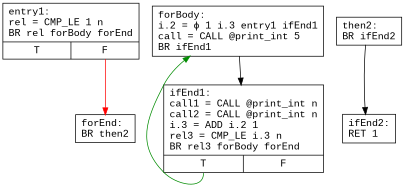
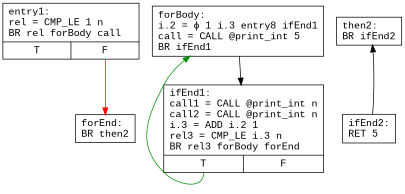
(238, 25) -> (238, 25)
(71, 33) -> (65, 33)
(364, 76) -> (374, 83)
(363, 134) -> (363, 134)
